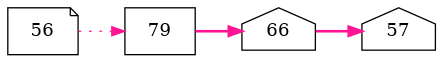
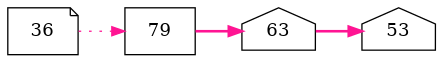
(43, 31) -> (43, 31)
(279, 31) -> (279, 31)
(399, 31) -> (399, 31)
